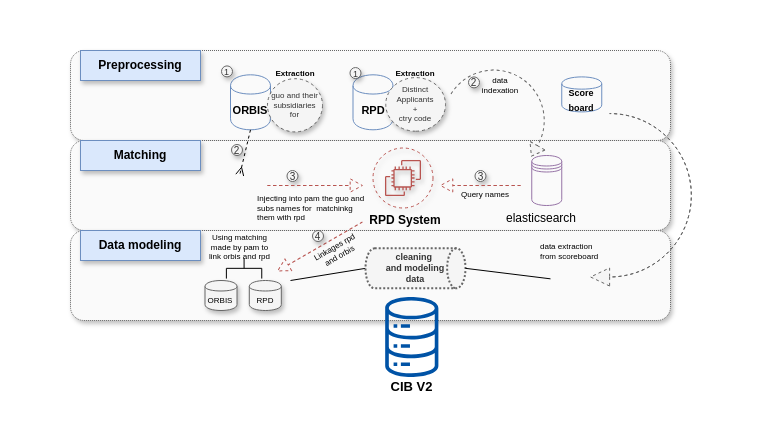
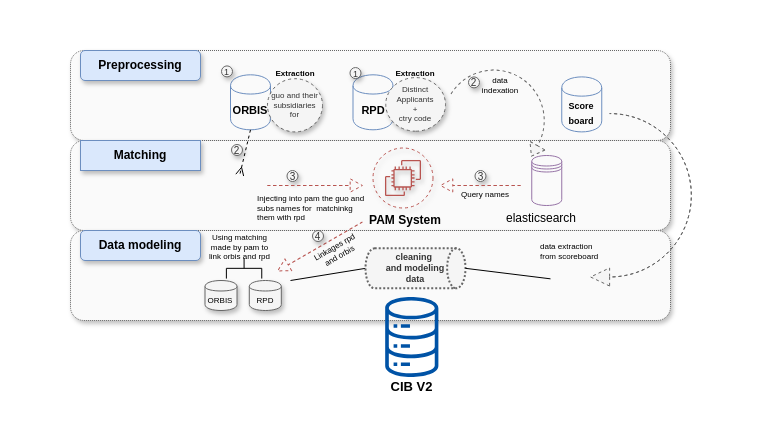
(141, 66) -> (141, 66)
(582, 94) -> (582, 104)
(406, 221) -> (406, 221)
(141, 246) -> (141, 246)
